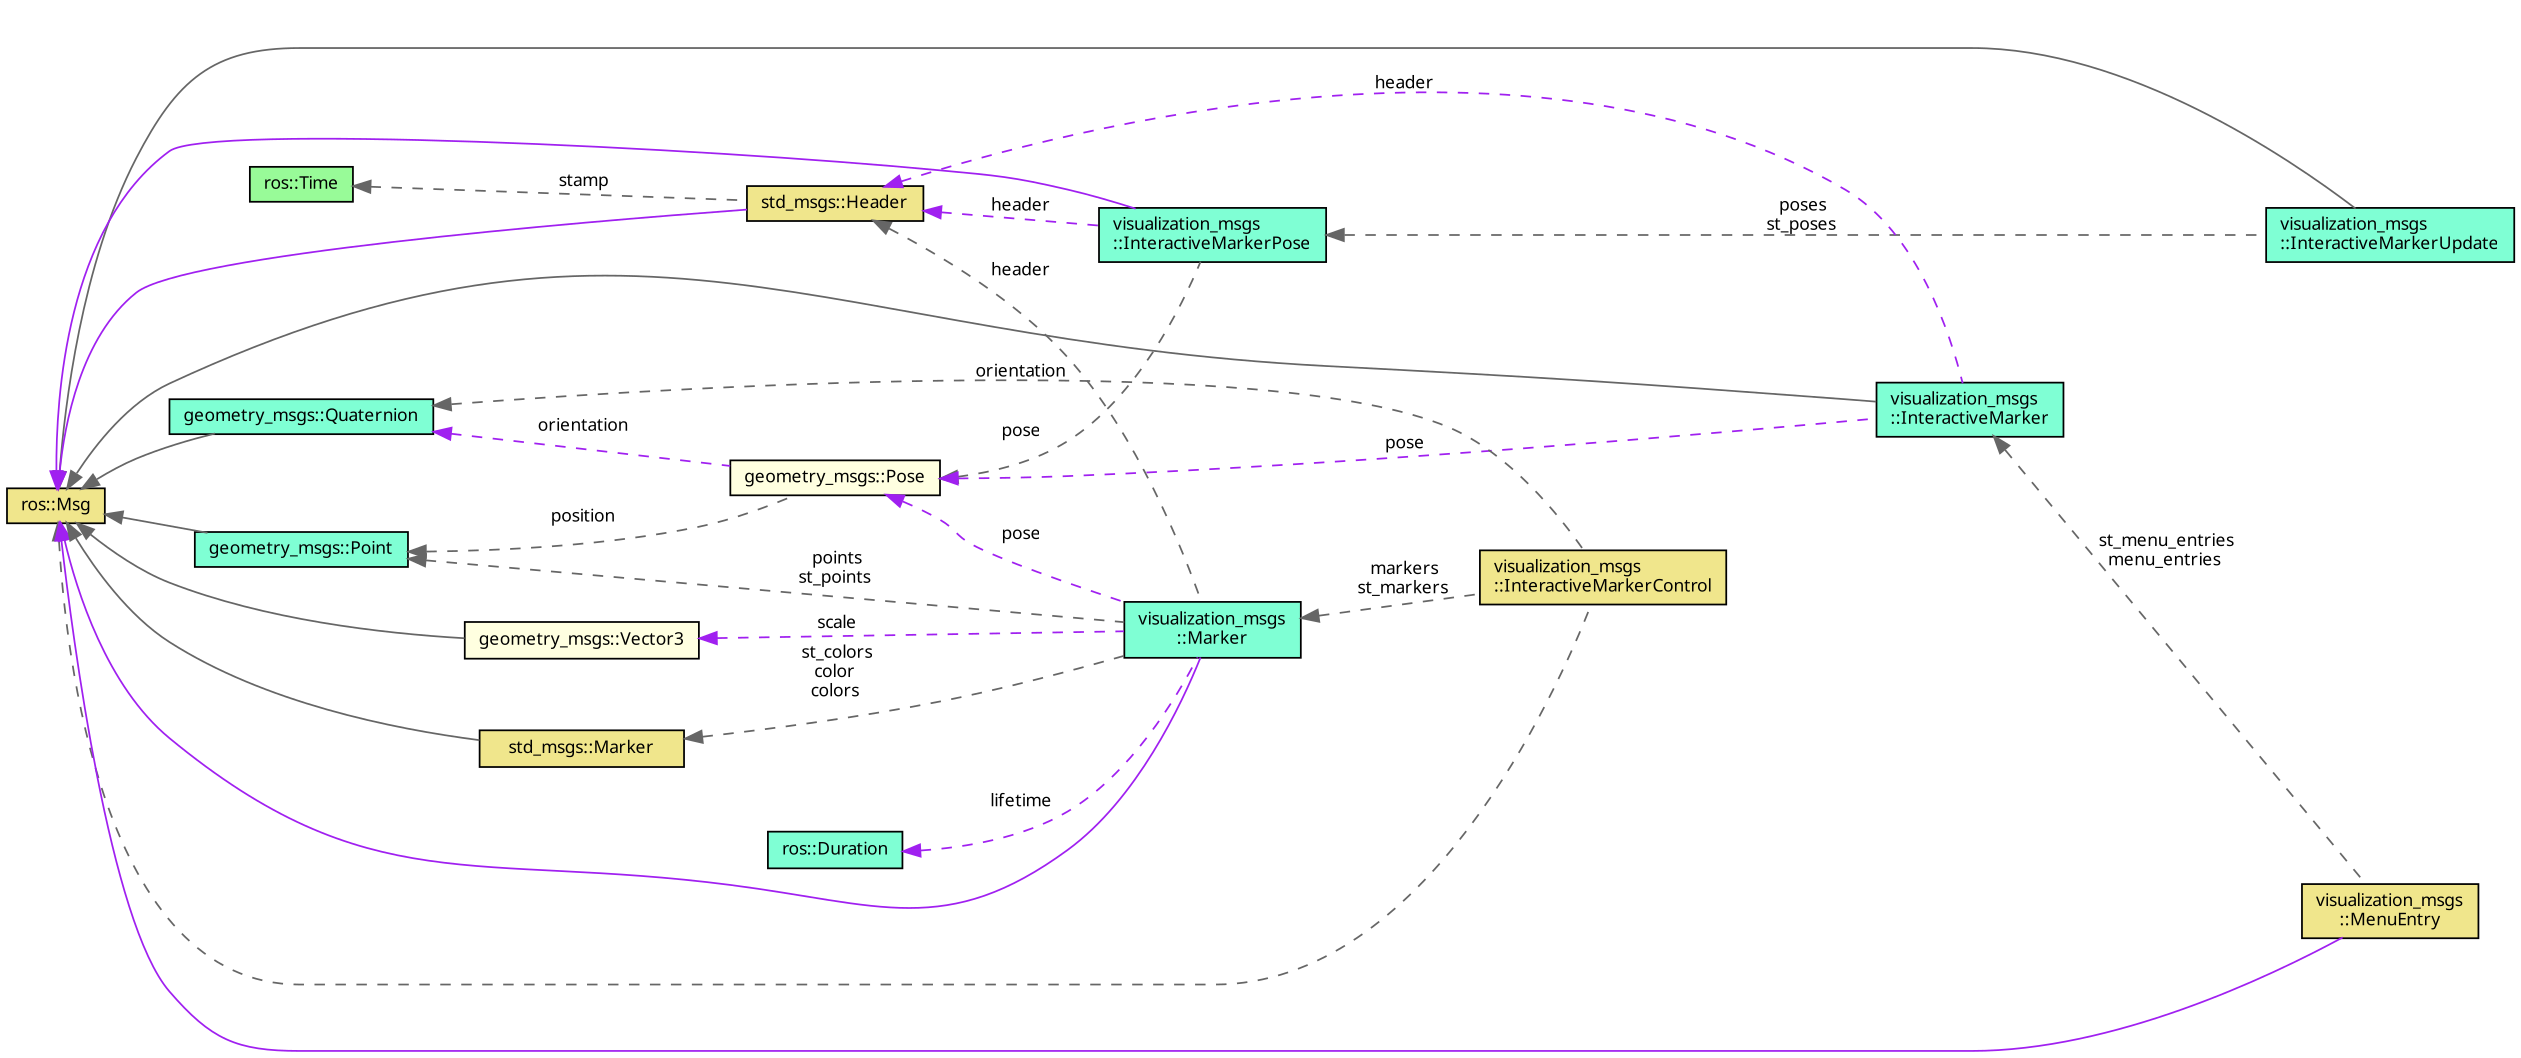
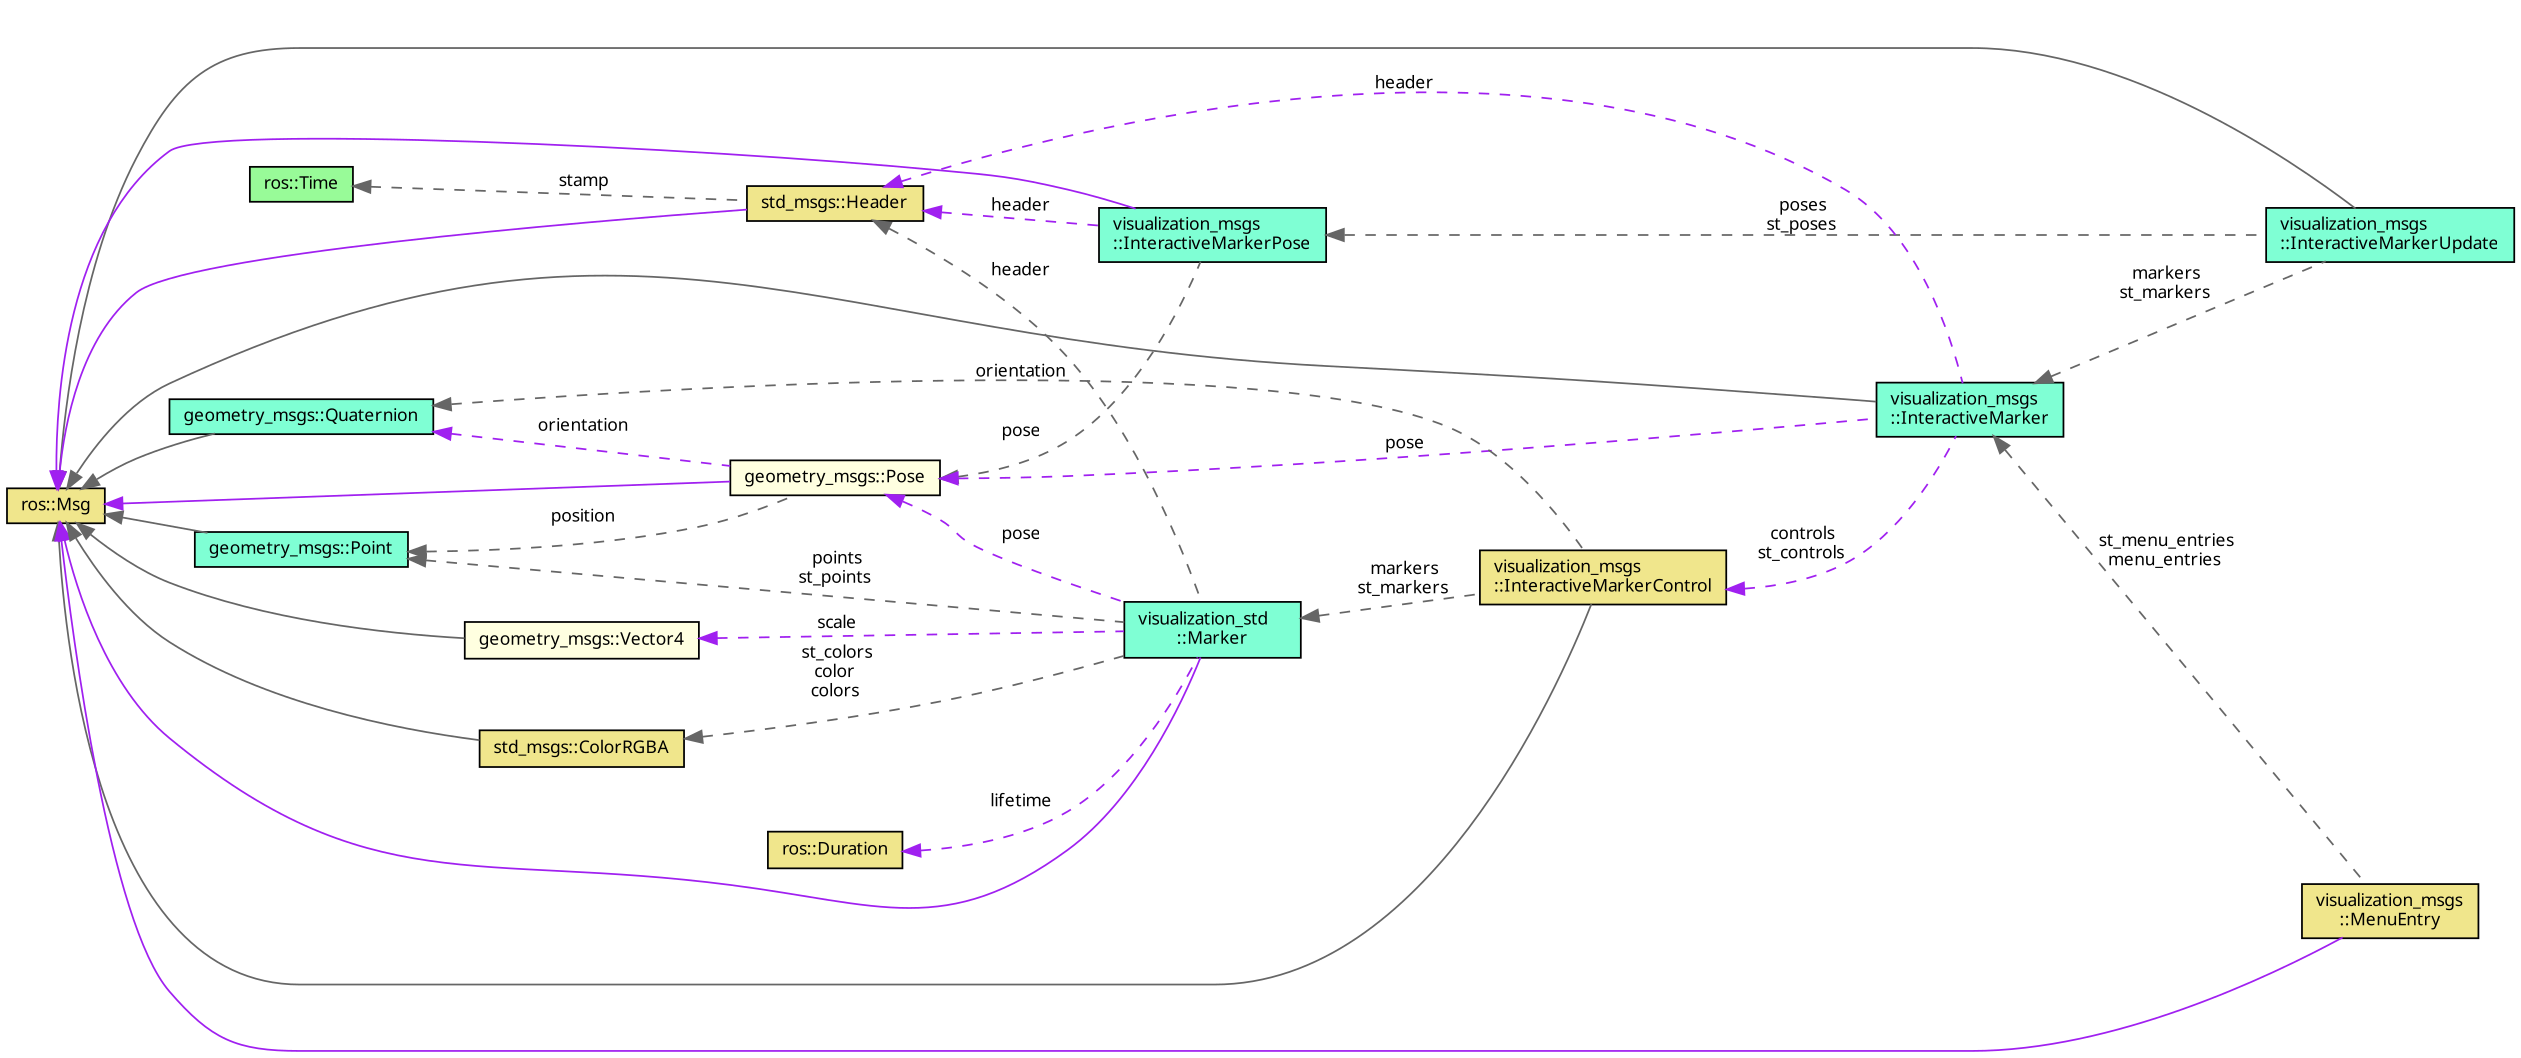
none -> (2188, 319)
none -> (426, 493)
none -> (1873, 545)
(1213, 630) -> (1213, 630)
(582, 640) -> (582, 640)
(582, 749) -> (582, 749)
(835, 850) -> (835, 850)
(764, 985) -> (764, 985)
